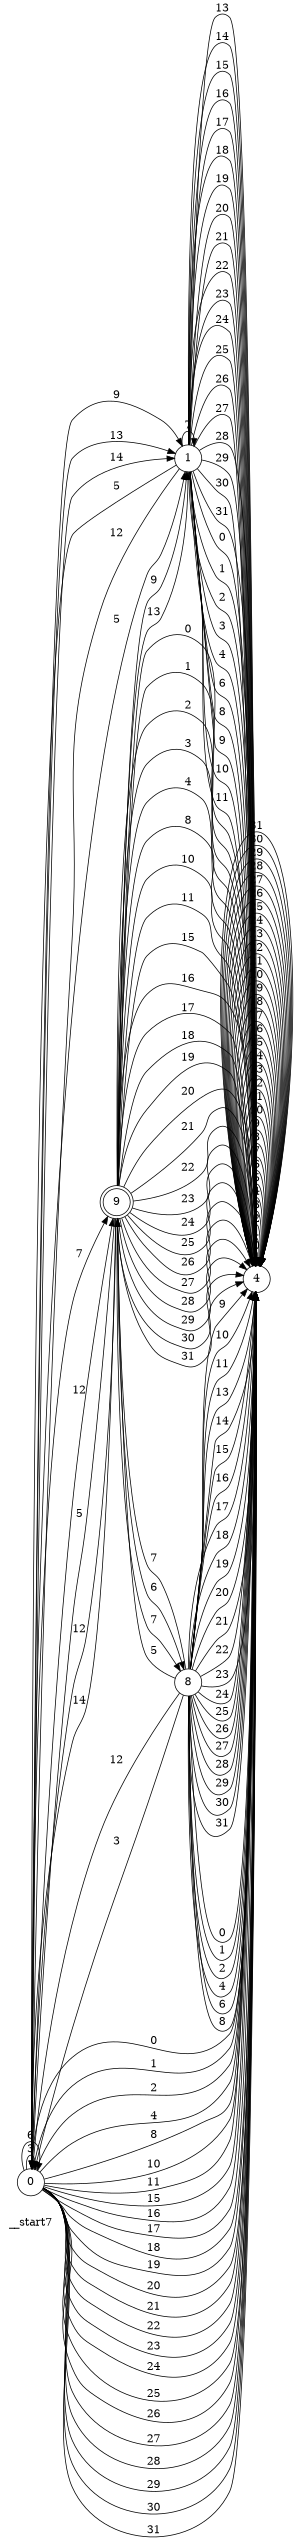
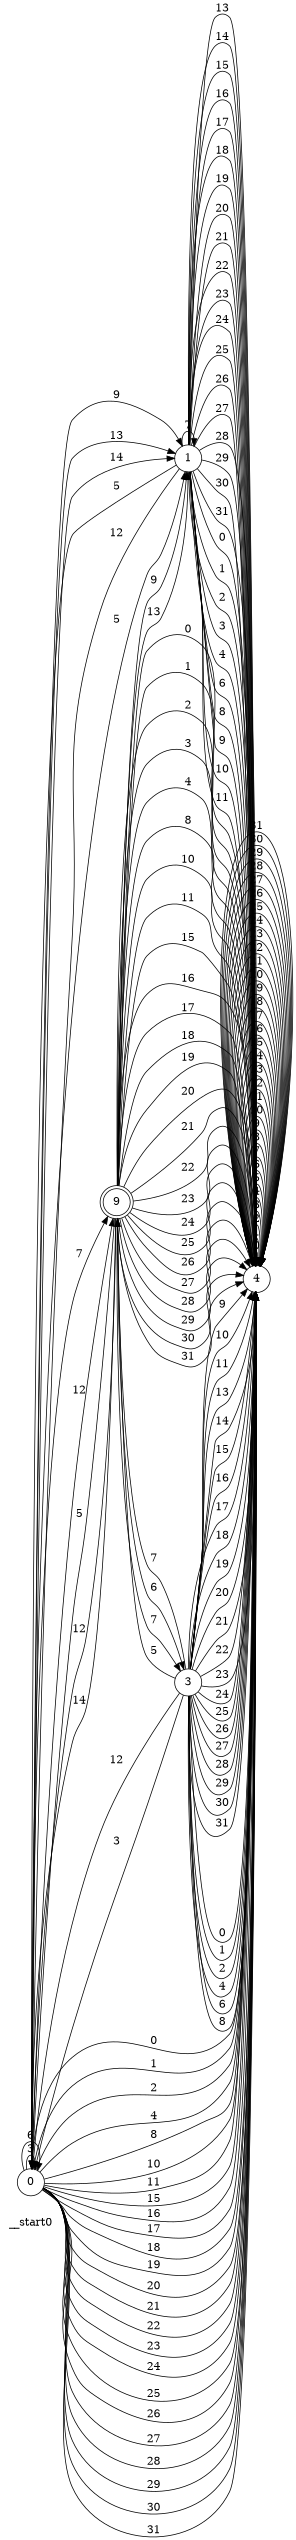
(188, 1682) -> (188, 1682)
(31, 2223) -> (31, 2223)
